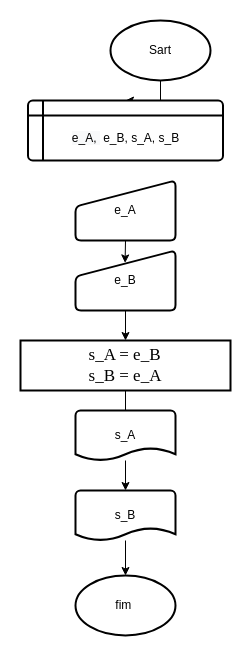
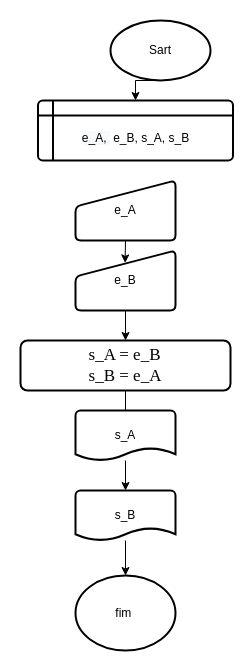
(126, 131) -> (136, 131)
(126, 366) -> (126, 366)
(126, 606) -> (126, 613)
